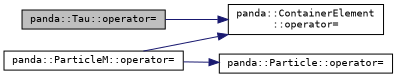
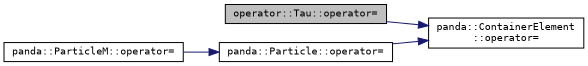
(94, 20) -> (306, 14)
(181, 44) -> (405, 43)
